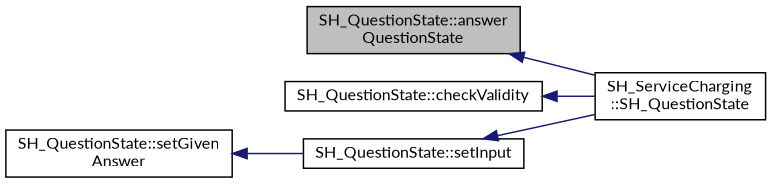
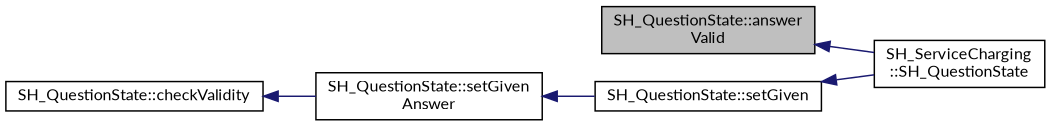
(414, 30) -> (708, 30)
(576, 96) -> (297, 96)
(414, 154) -> (708, 96)
